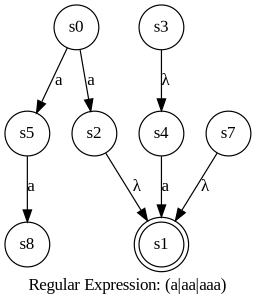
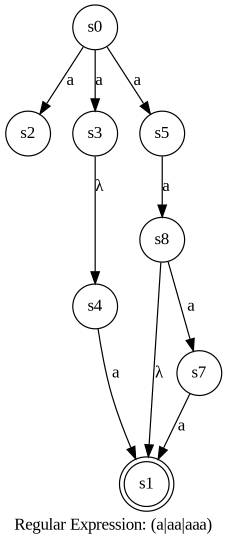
none -> (95, 74)
(123, 182) -> (155, 353)
(205, 187) -> (182, 426)
none -> (179, 301)
